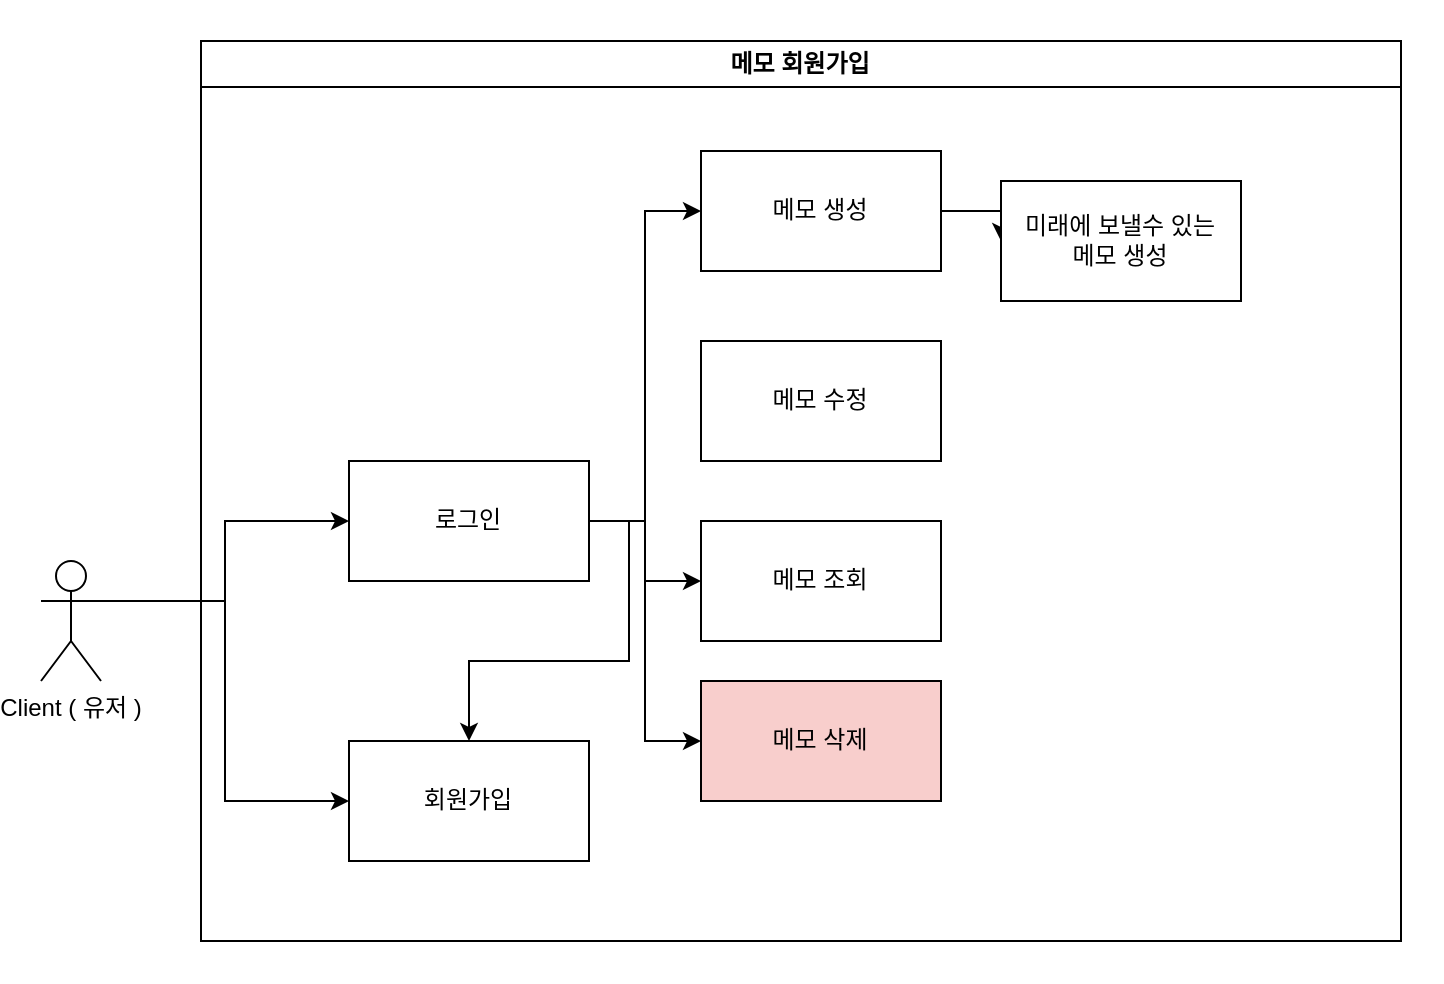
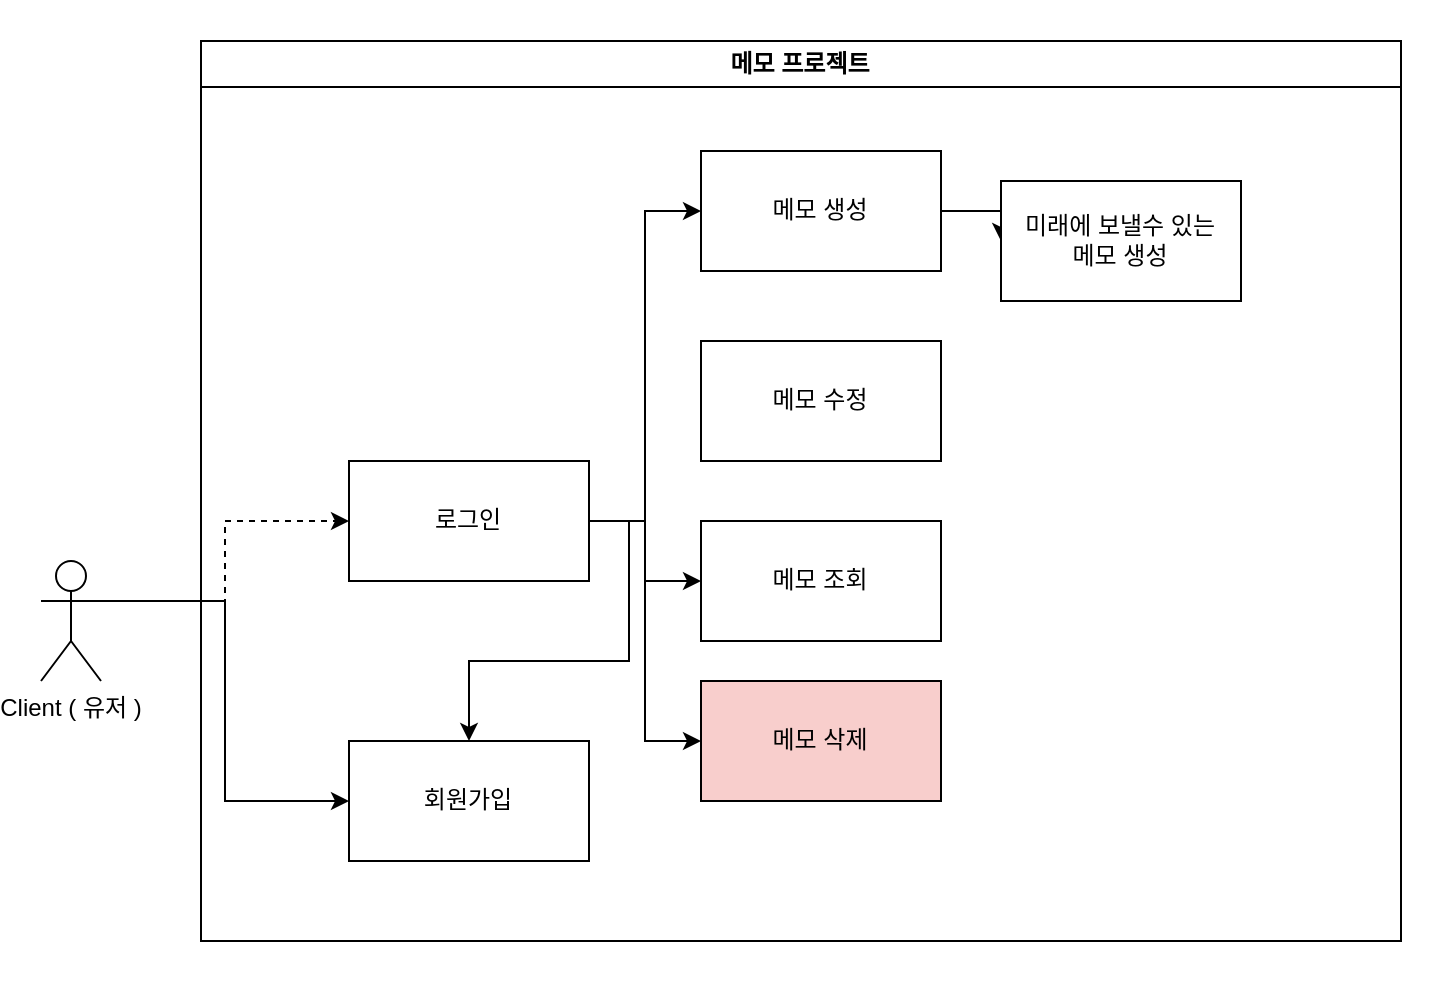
(801, 65) -> (801, 65)
(241, 521) -> (241, 521)
